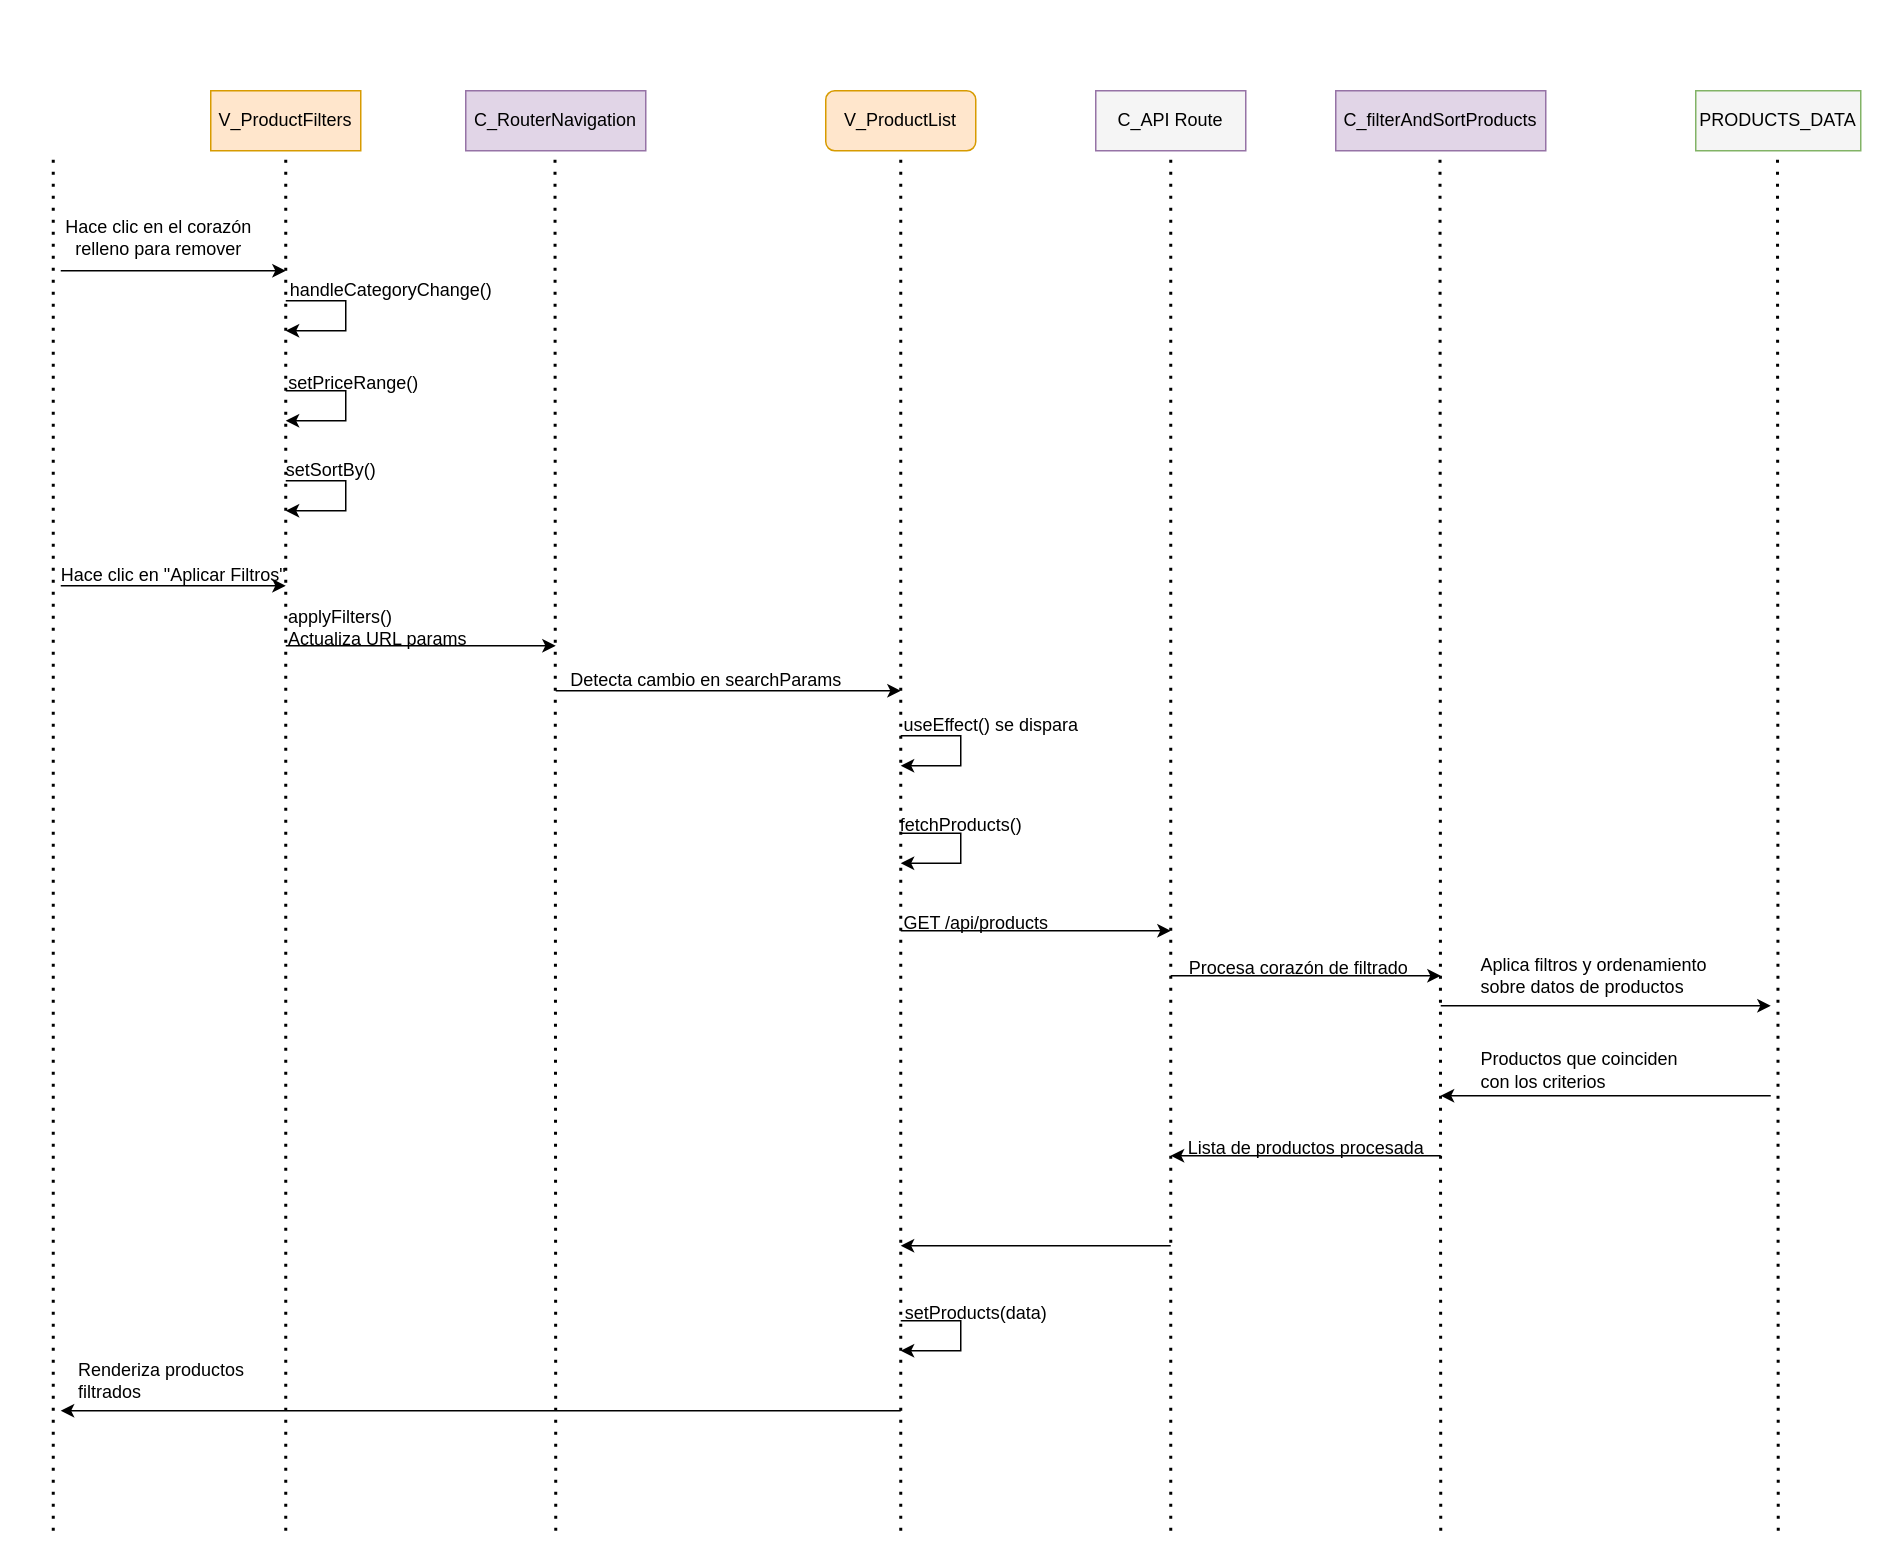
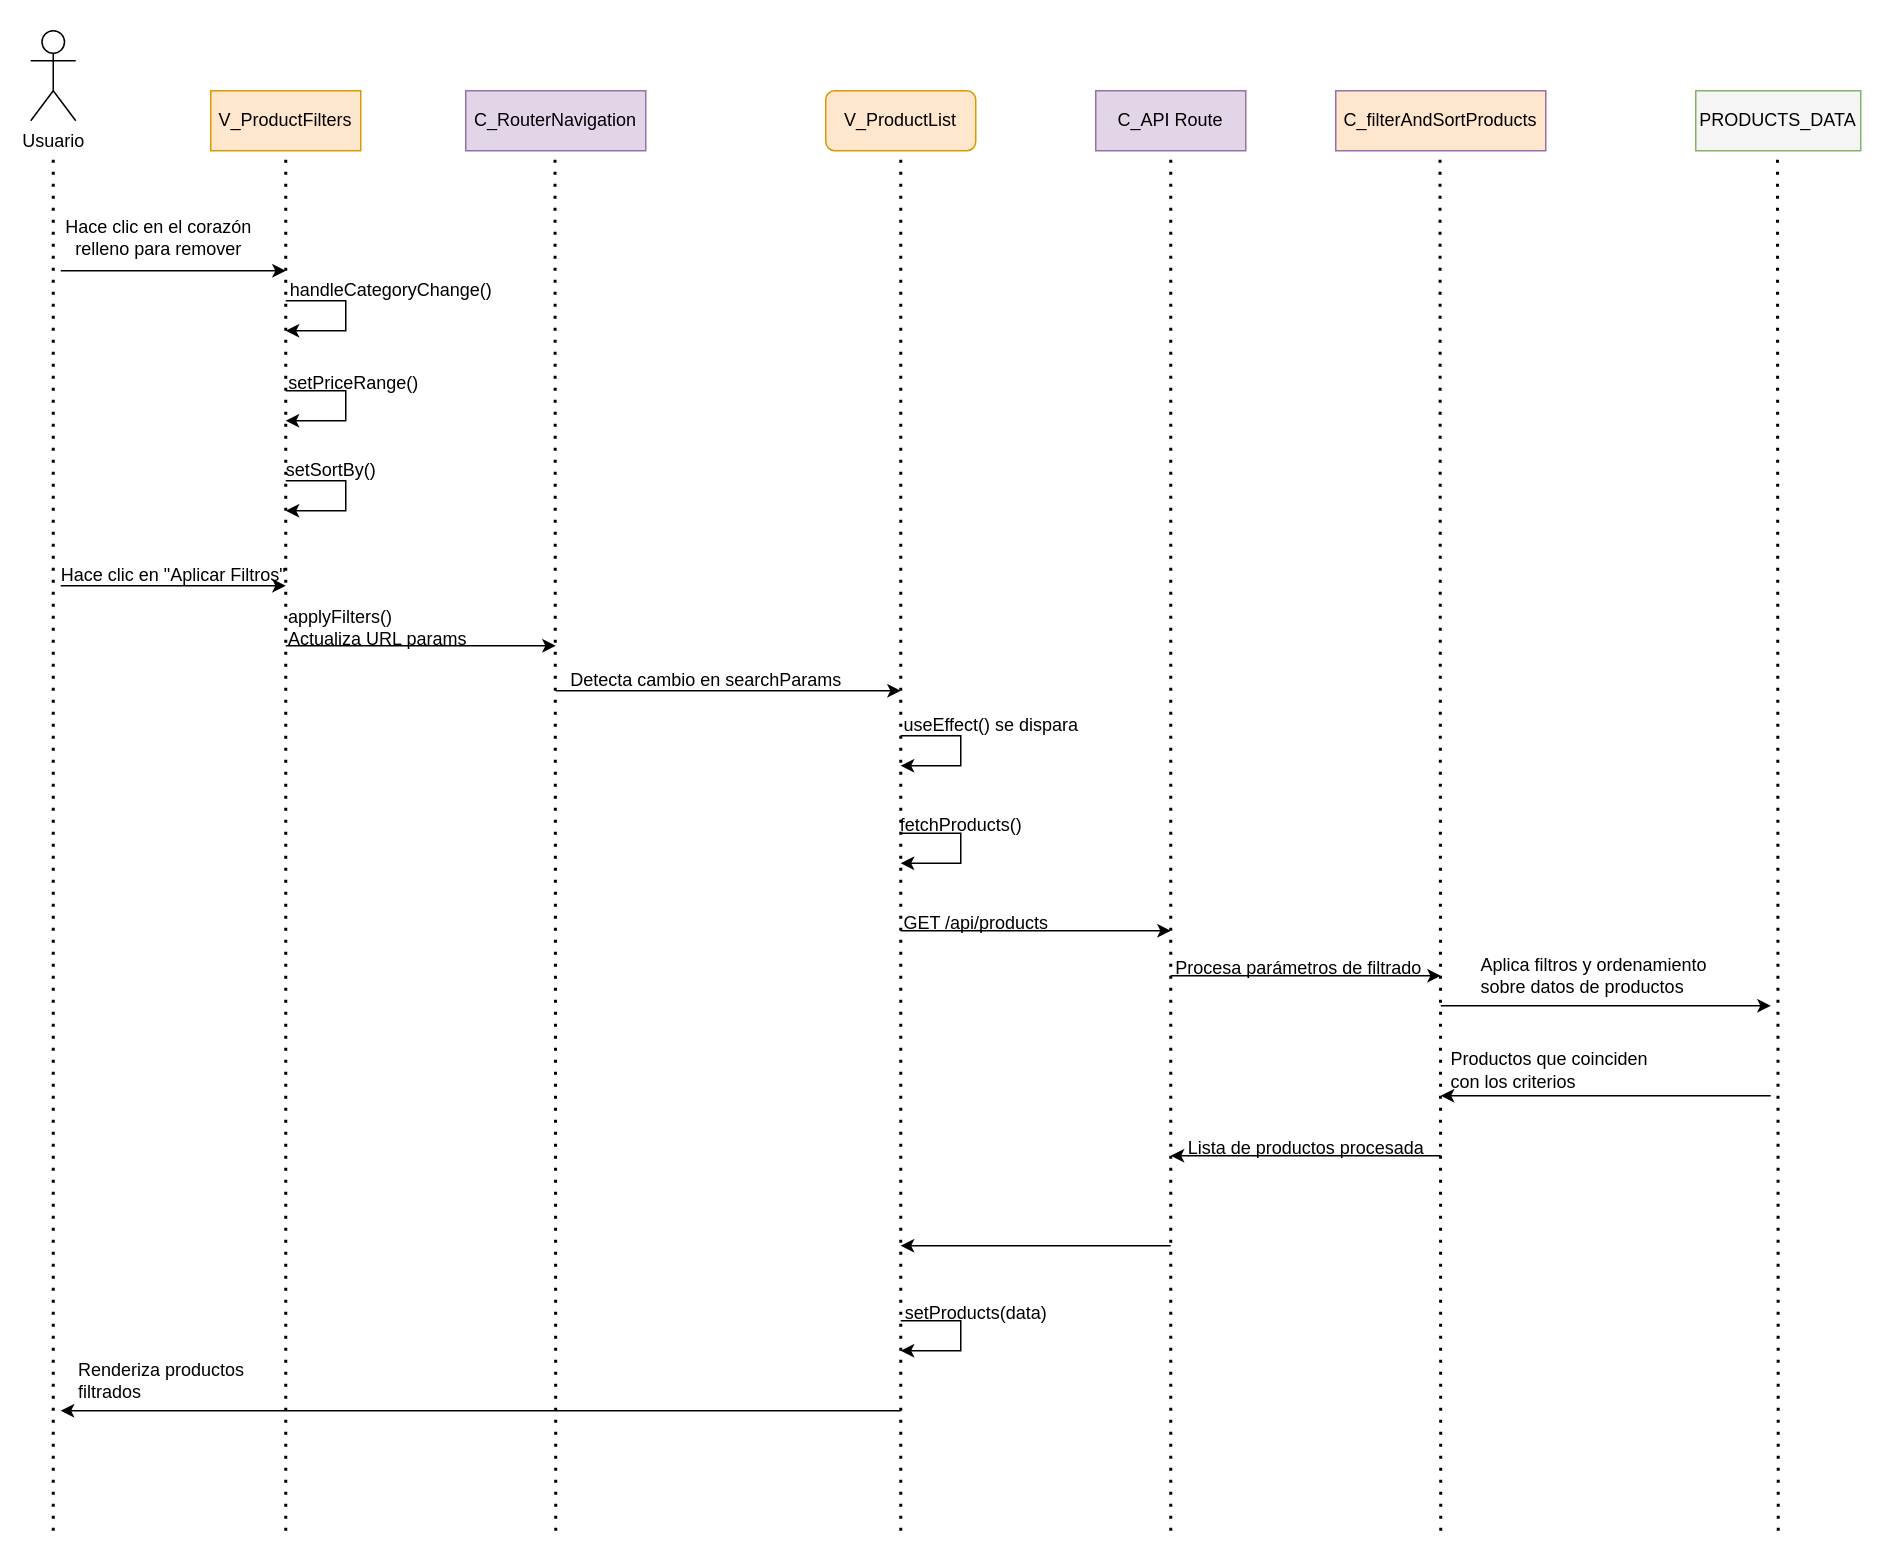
none -> (53, 76)
(1171, 121) -> (1171, 121)
(1441, 121) -> (1441, 121)
(1299, 968) -> (1299, 968)
(1591, 1070) -> (1561, 1070)
